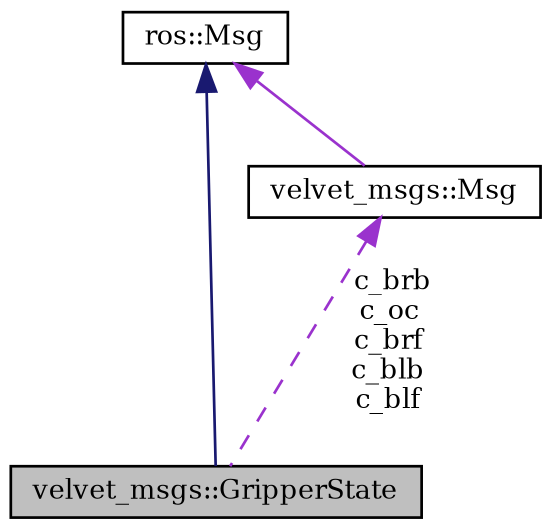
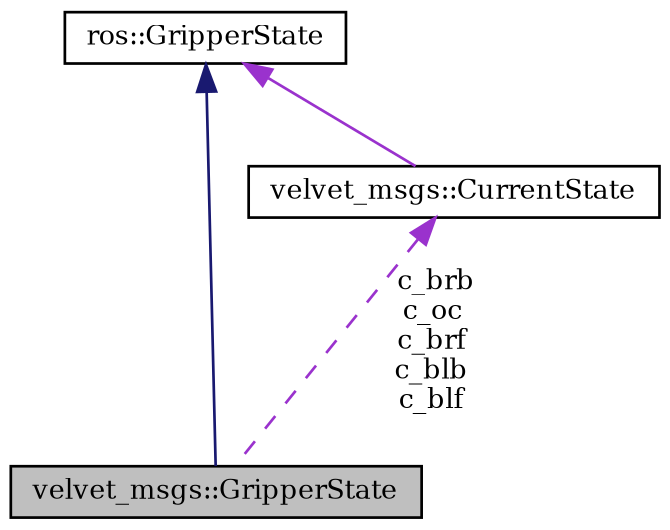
(205, 38) -> (205, 38)
(395, 192) -> (454, 192)
